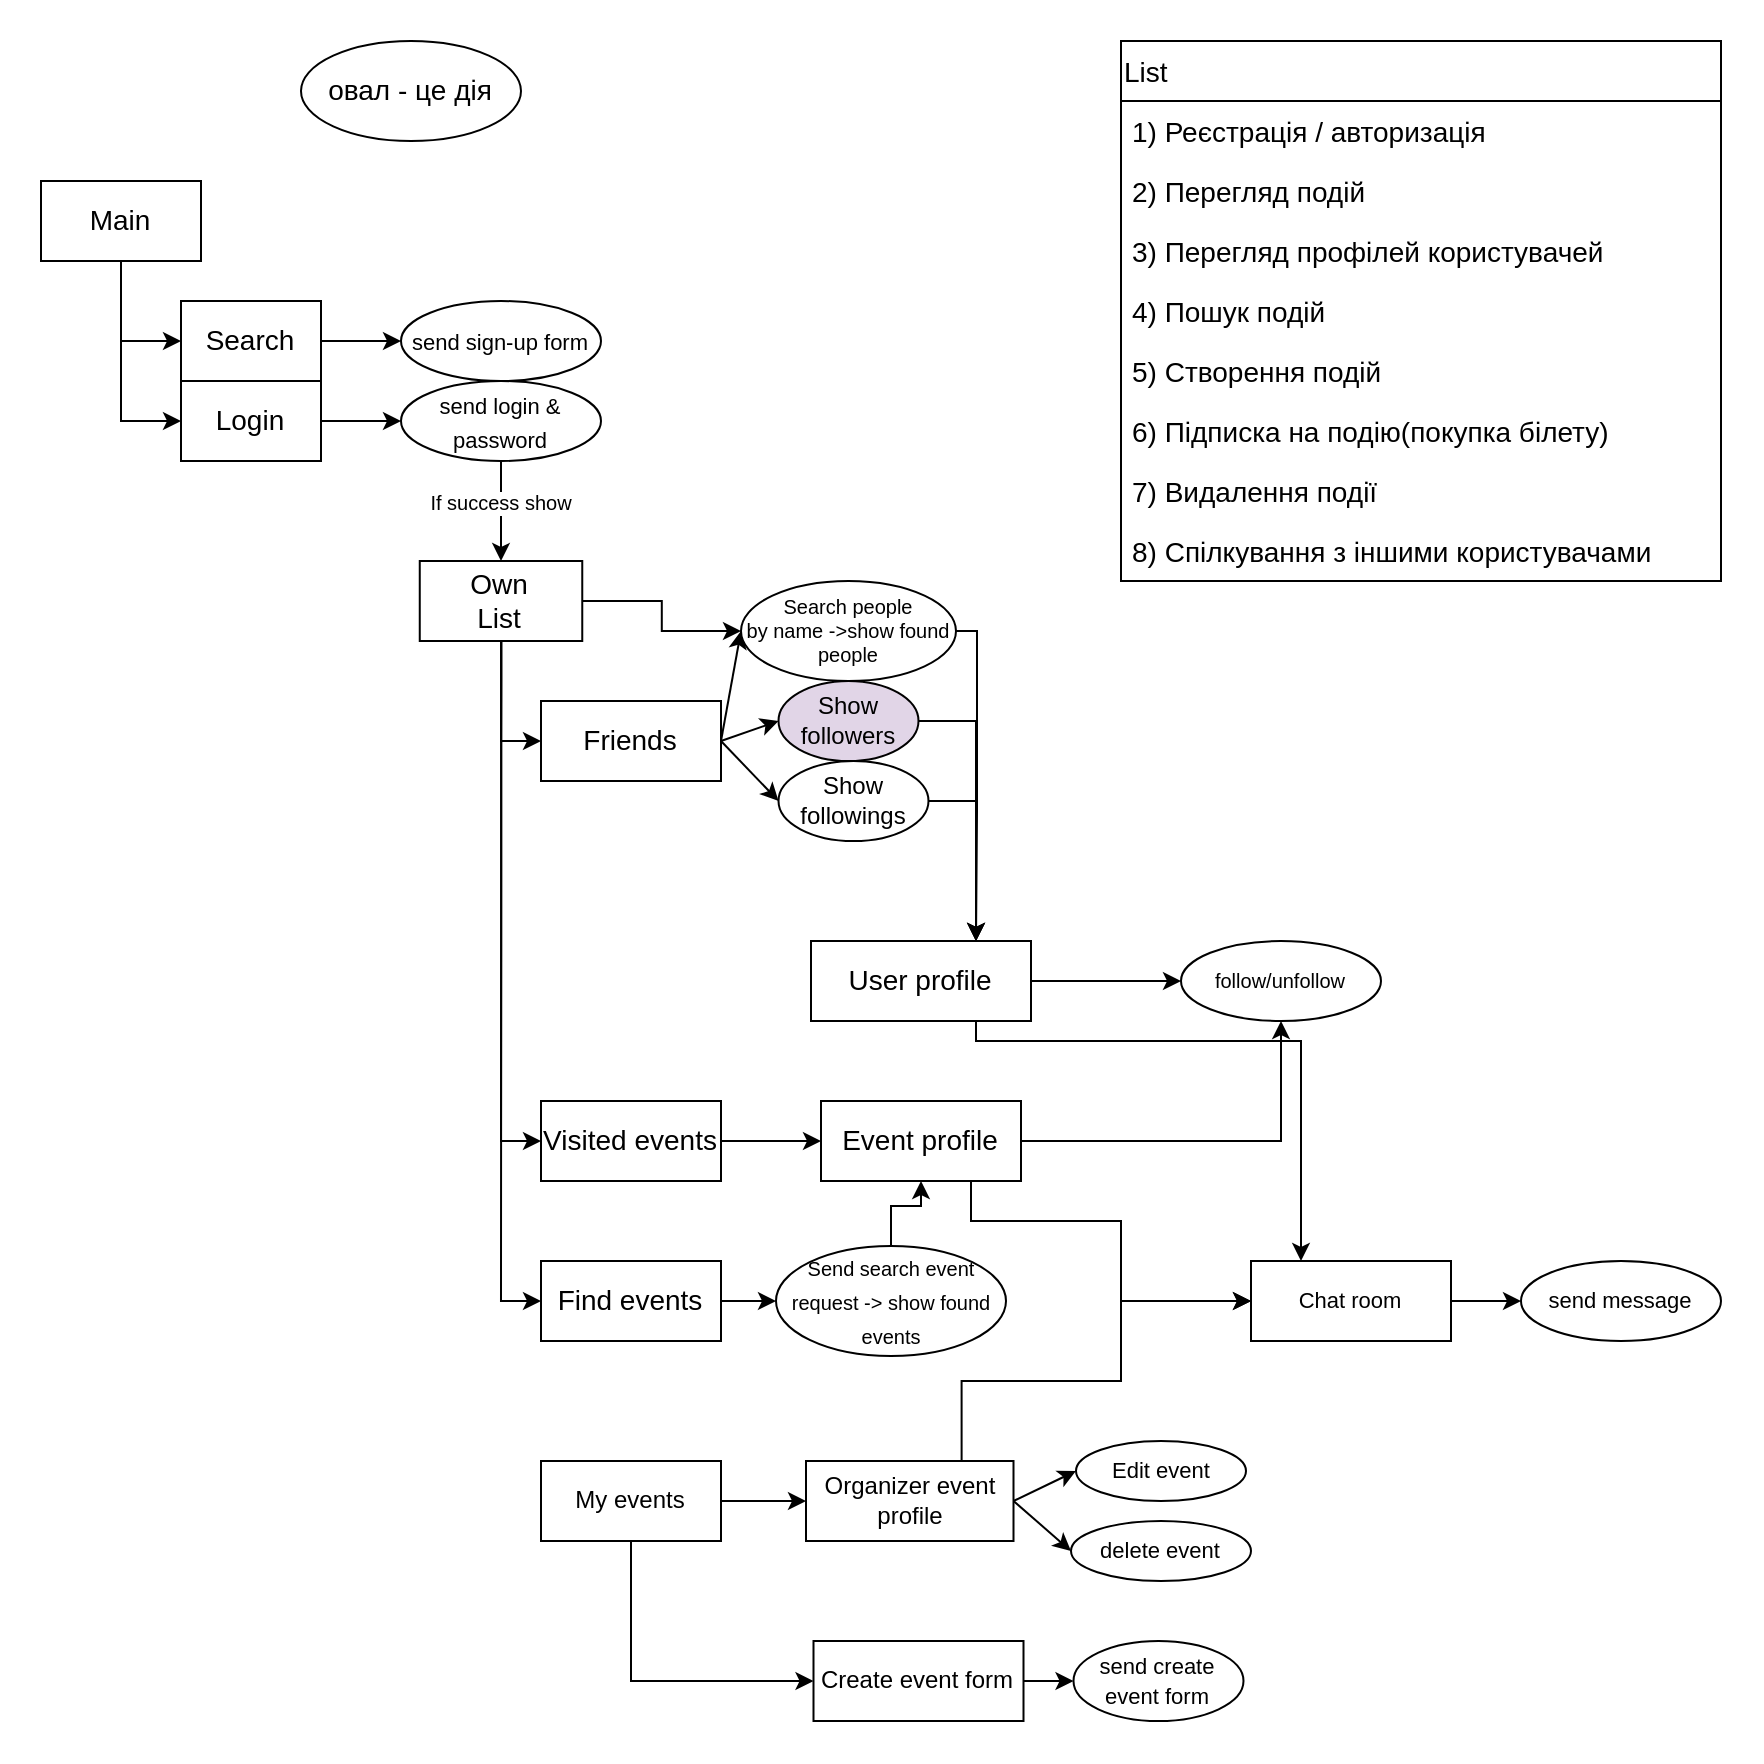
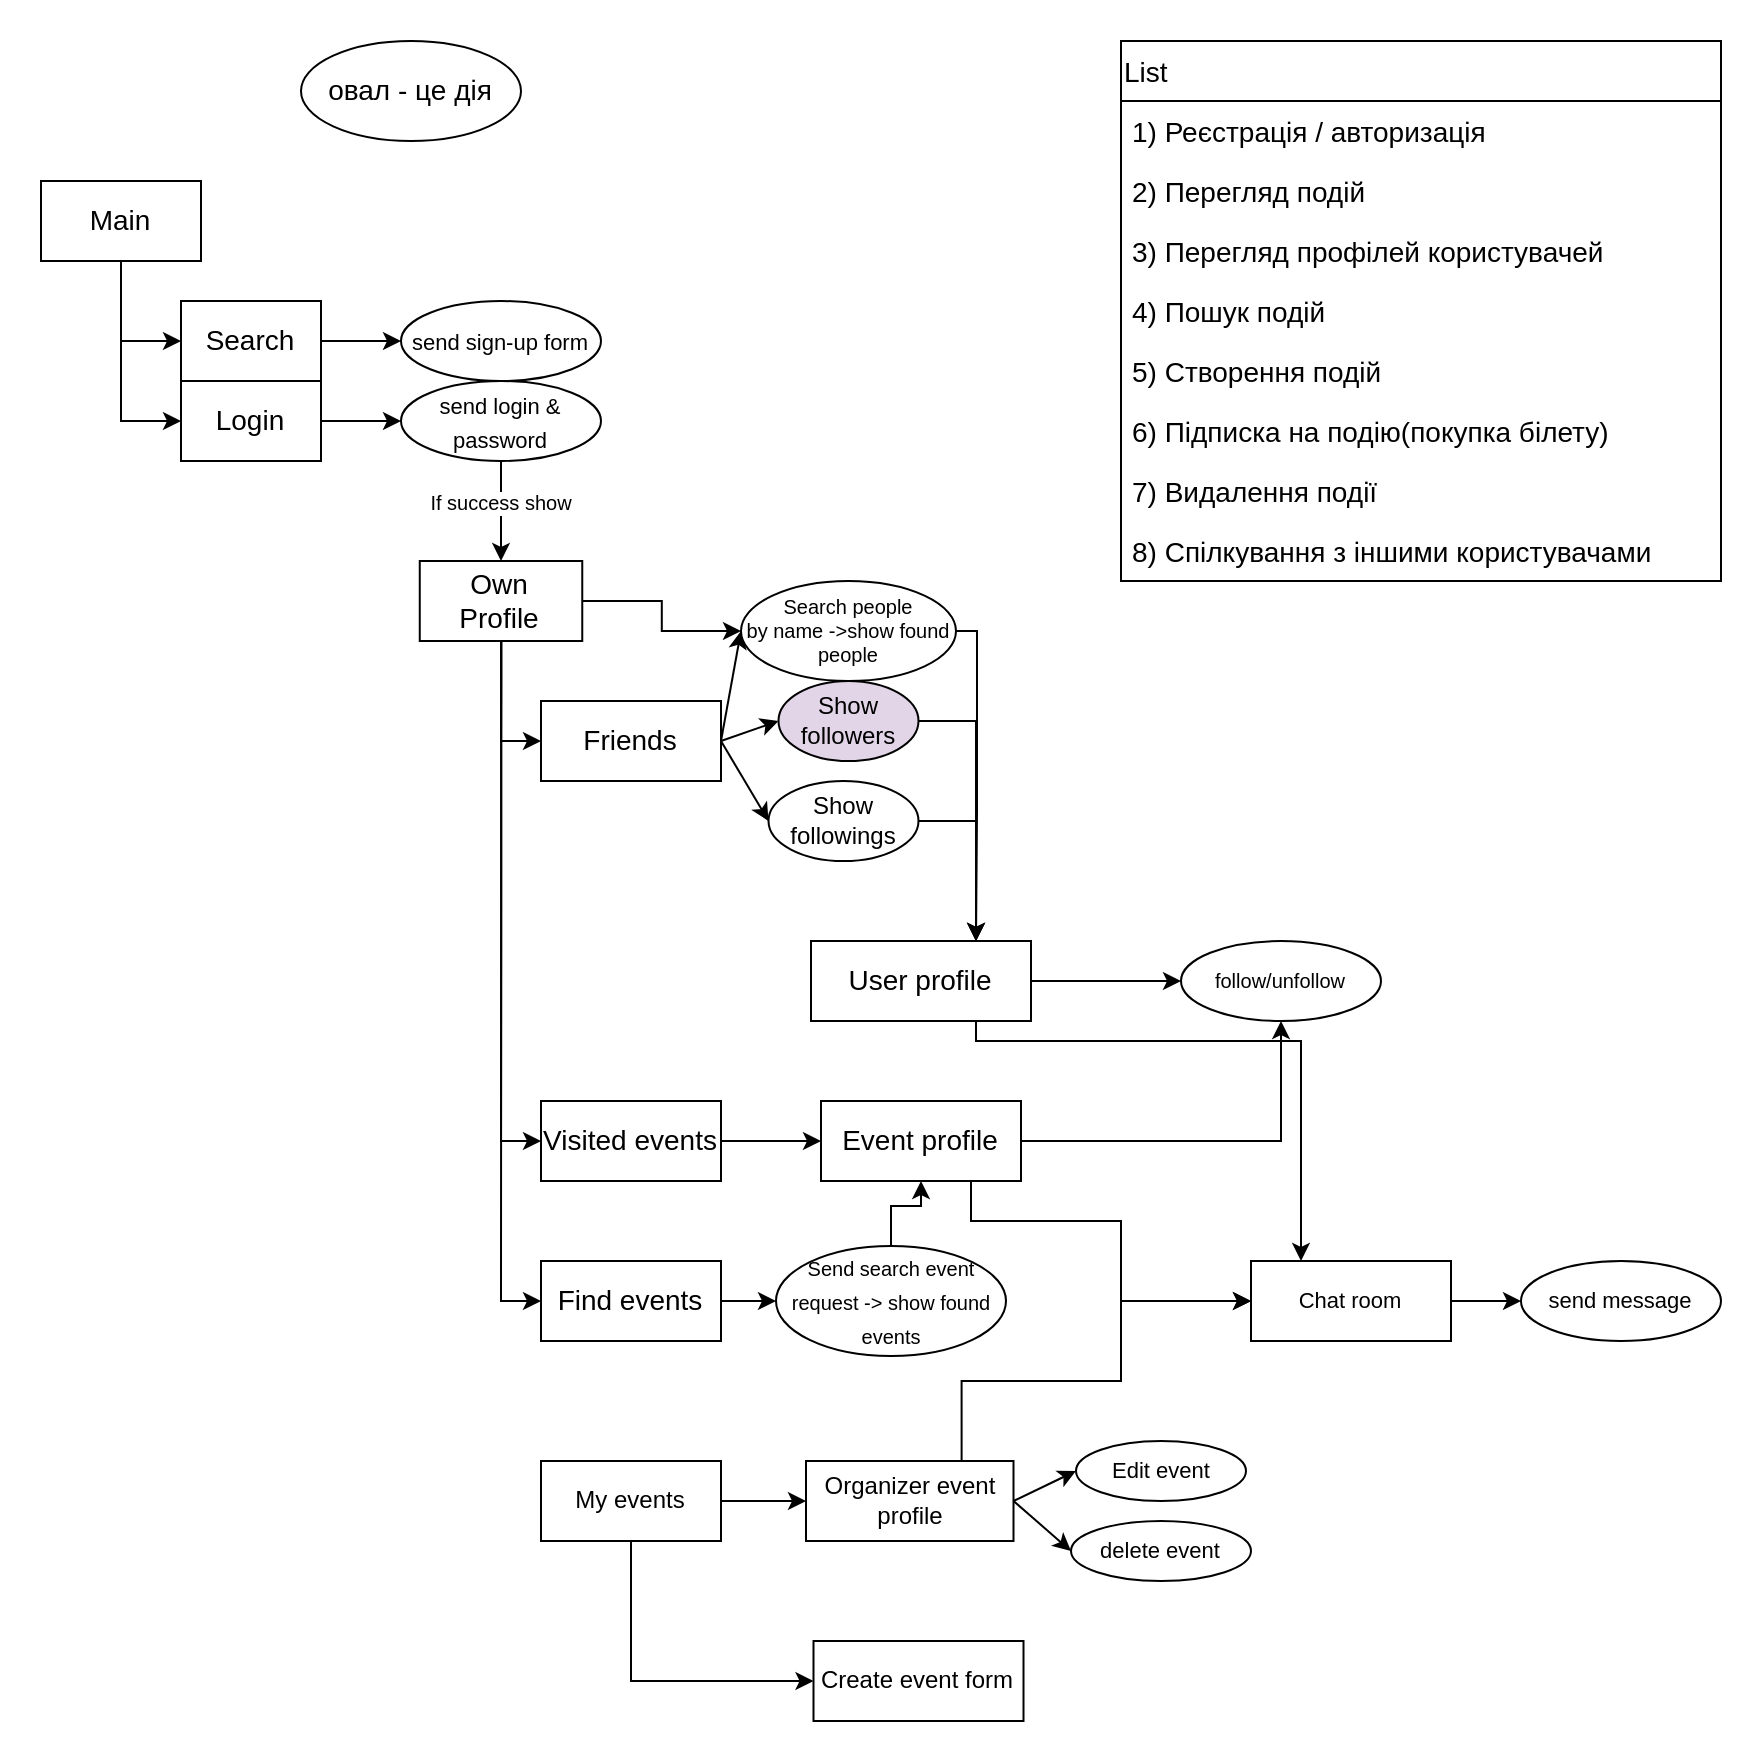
(500, 601) -> (500, 601)
(854, 801) -> (844, 821)
(1042, 1681) -> none
(1159, 1681) -> none
